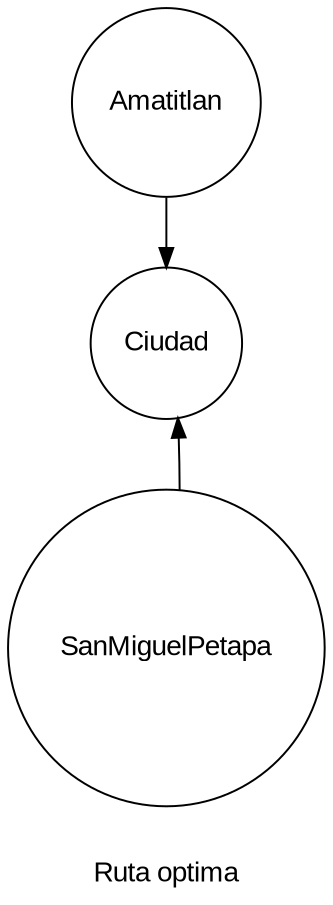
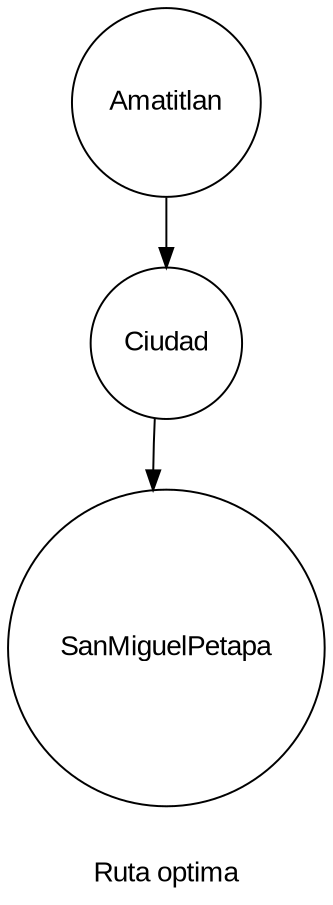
(179, 464) -> (154, 444)
